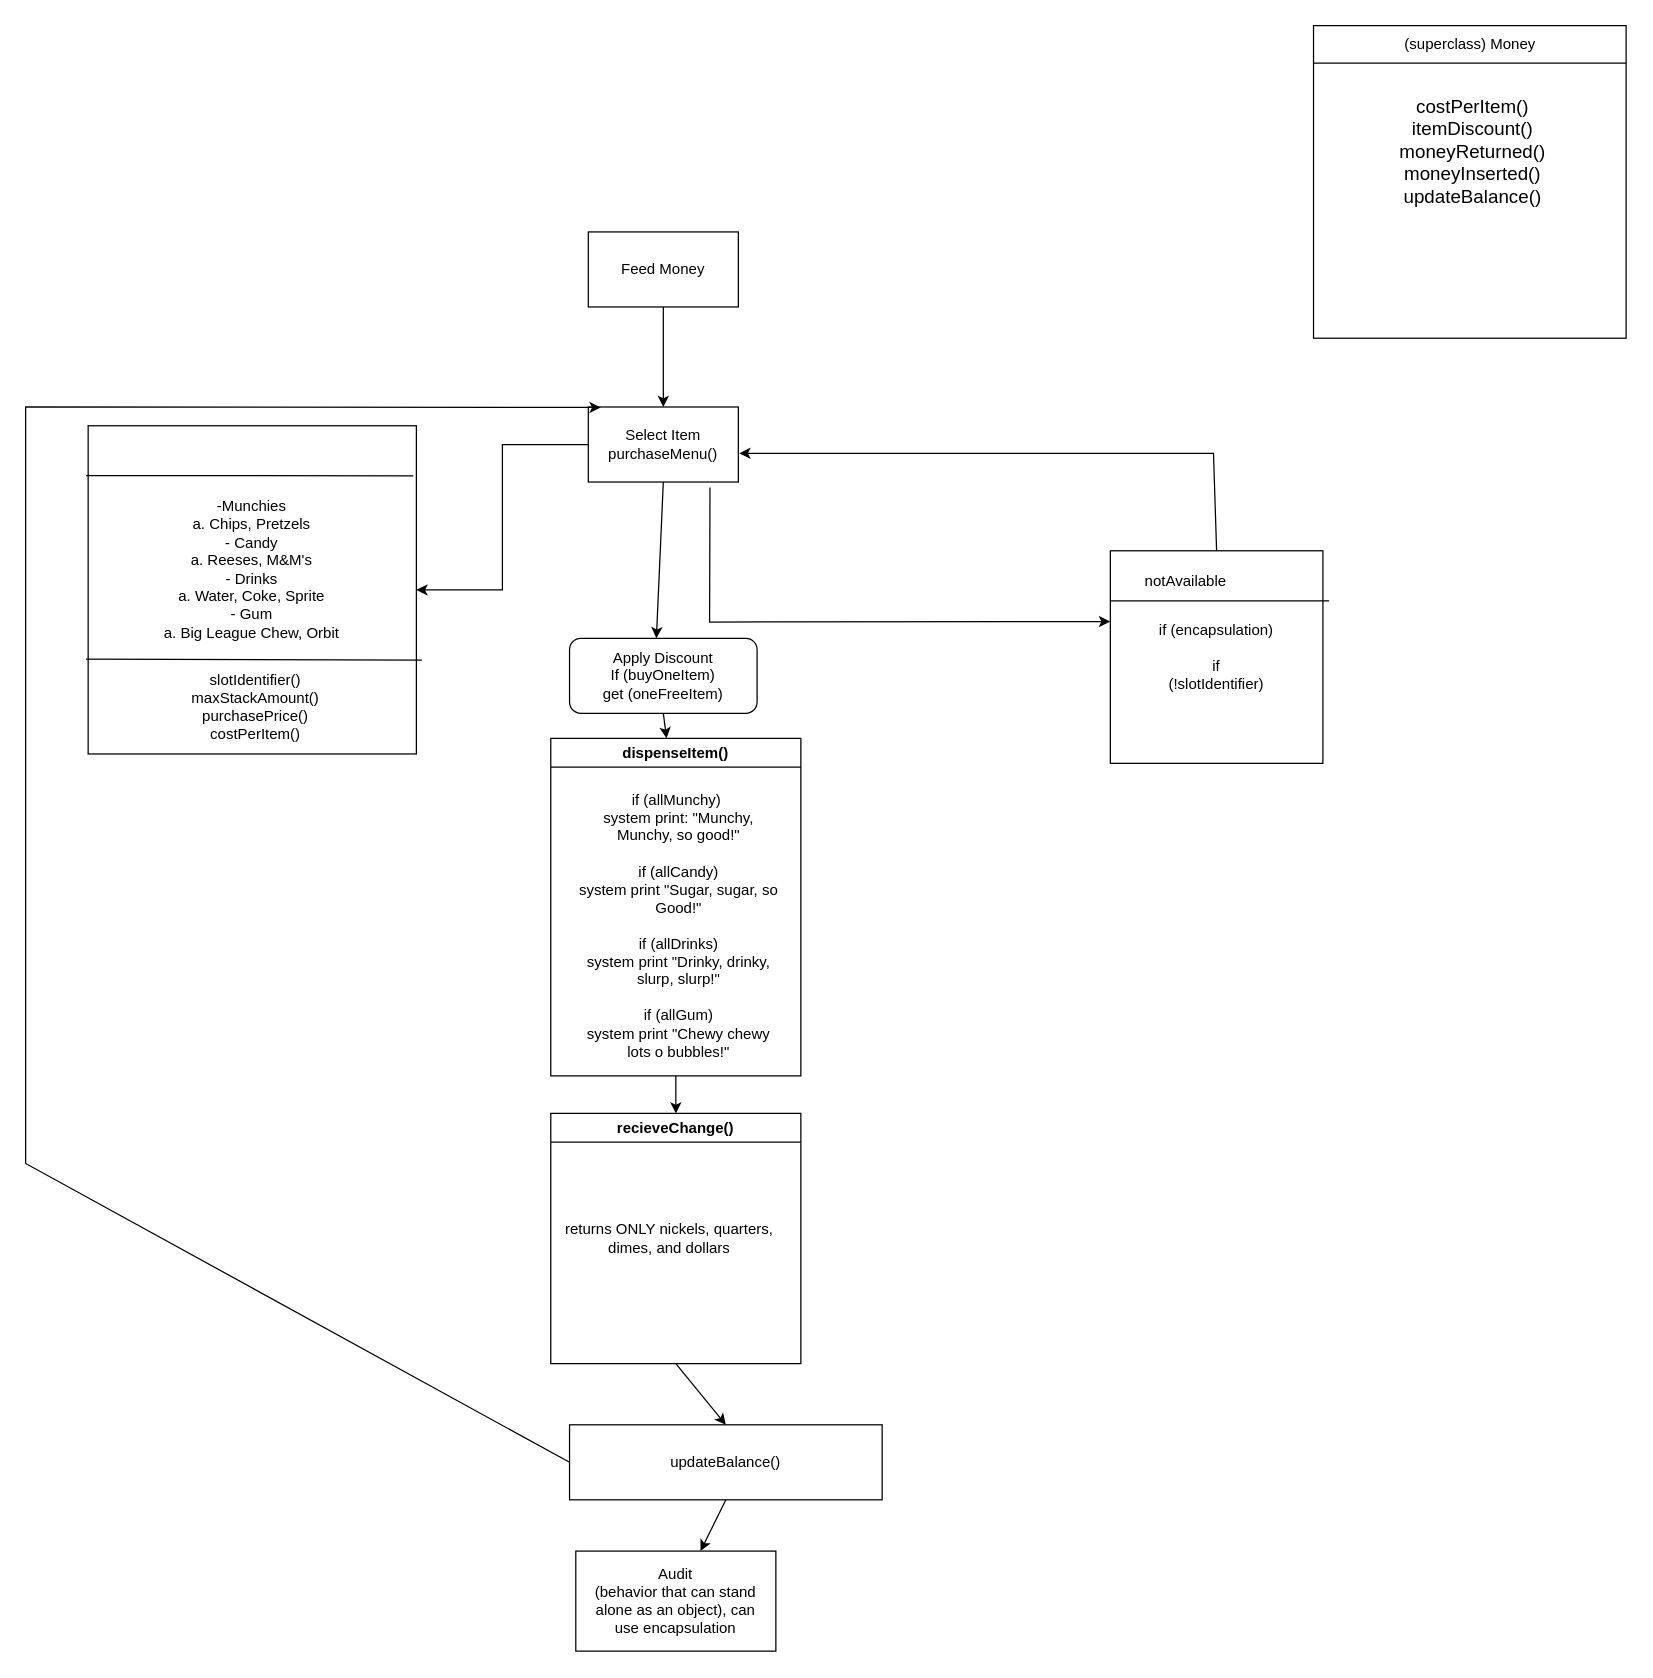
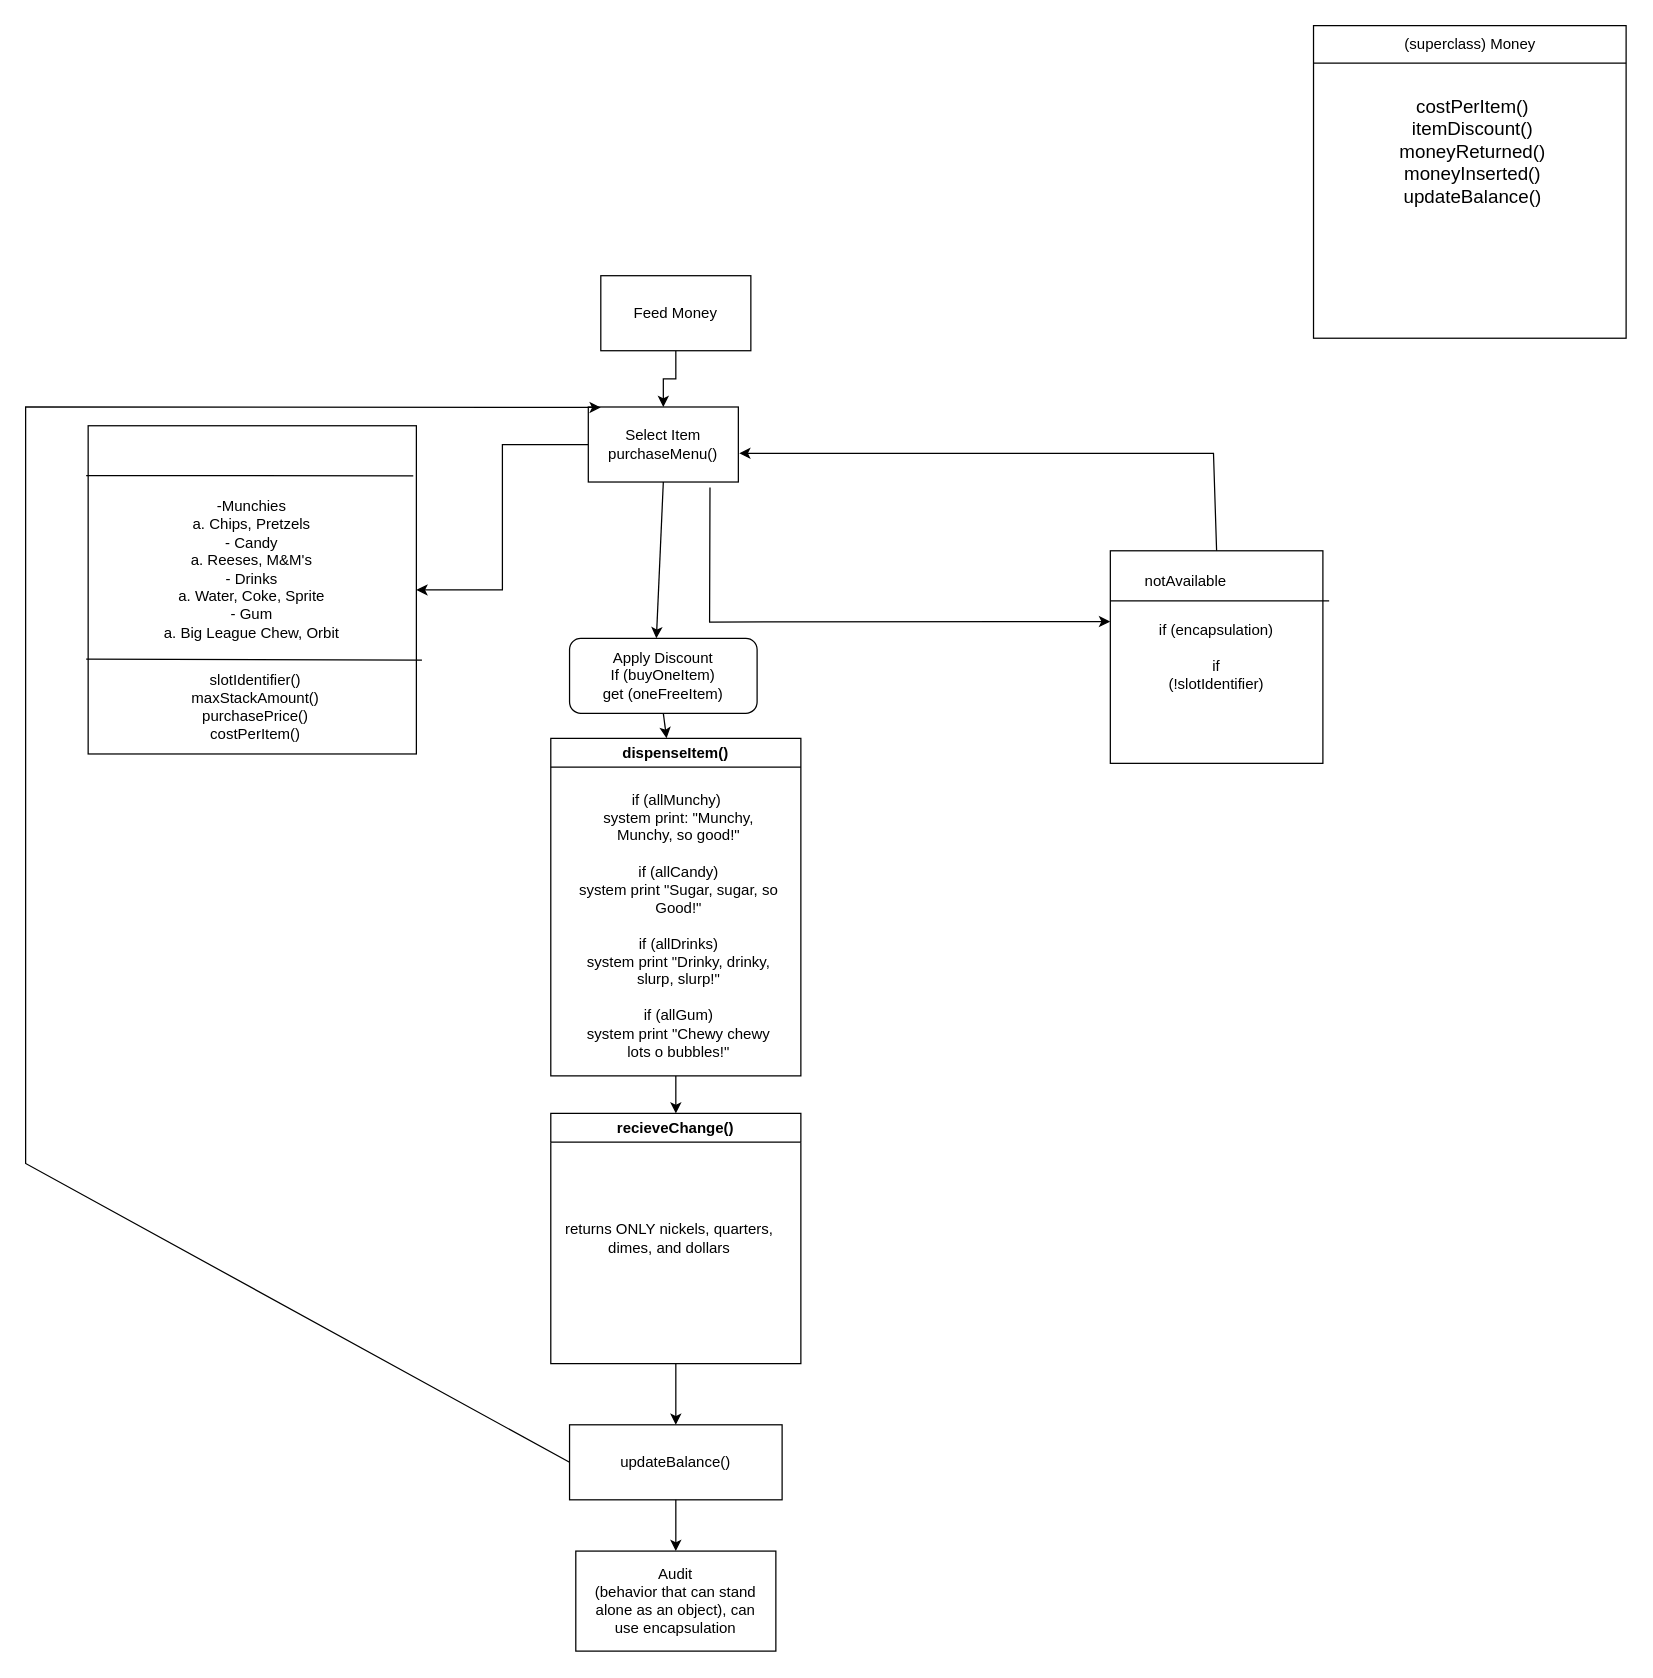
(663, 269) -> (676, 313)
(726, 1462) -> (676, 1462)
